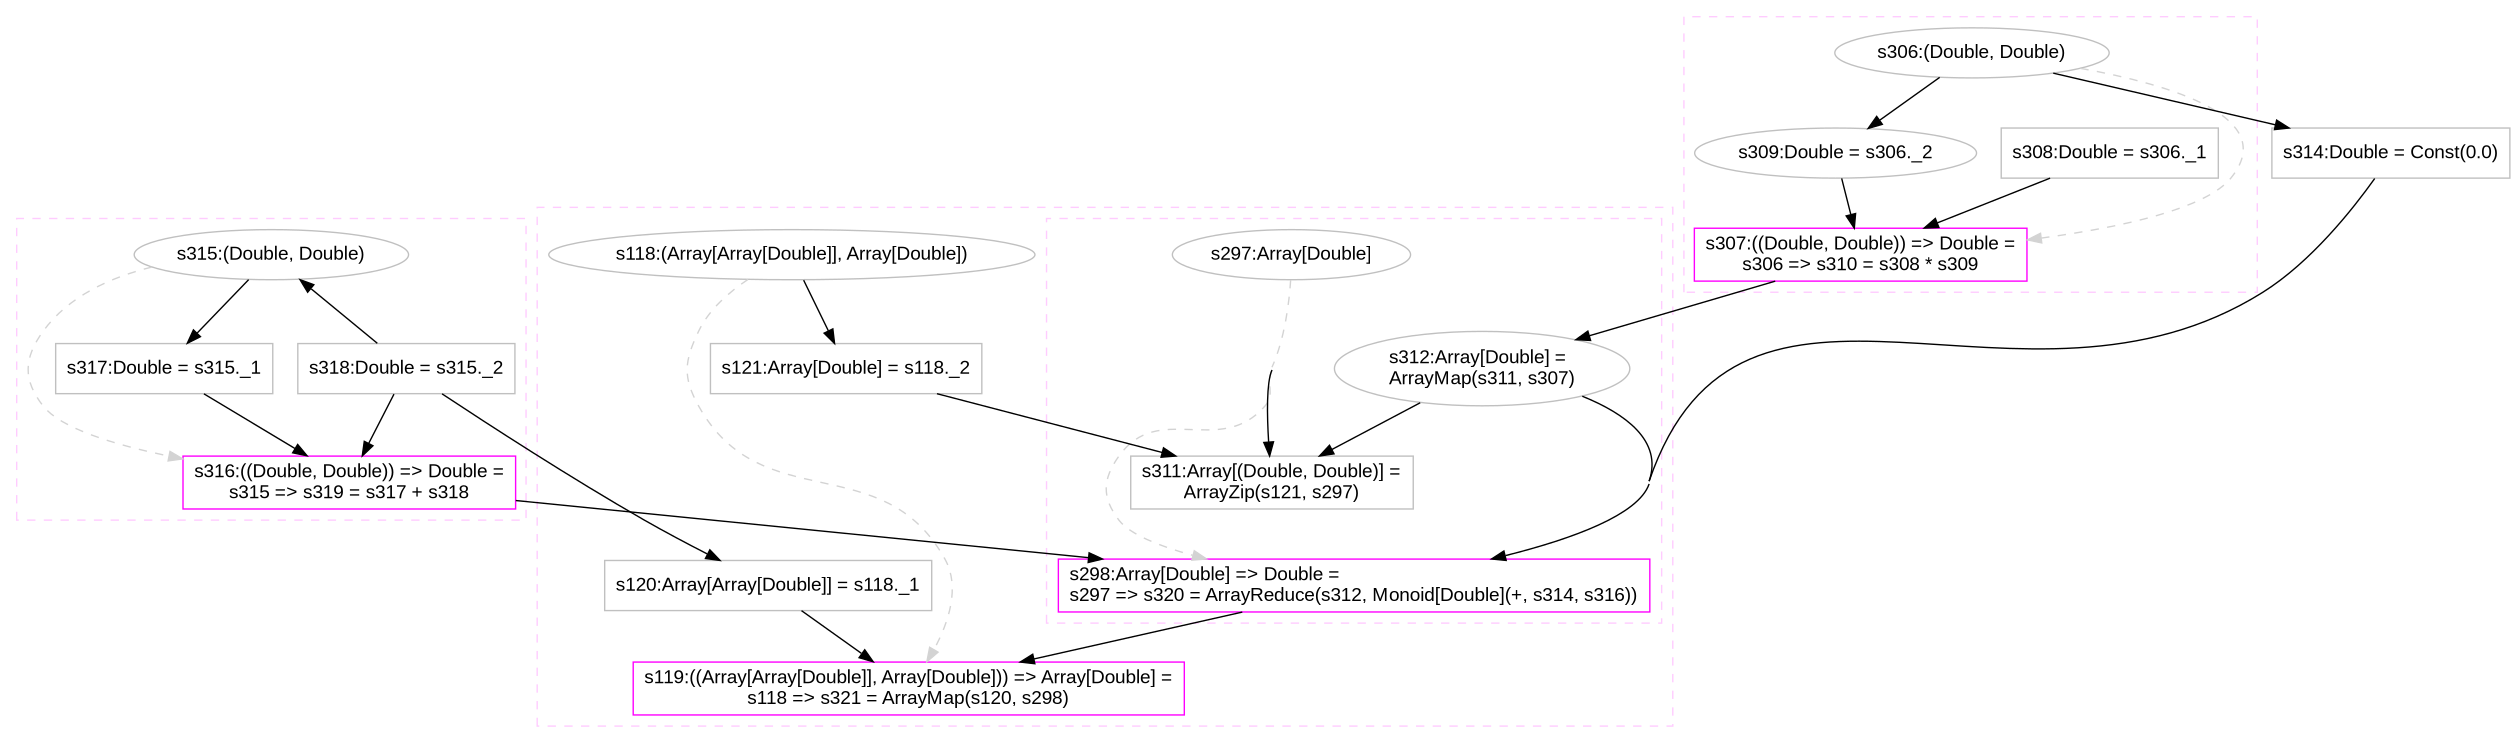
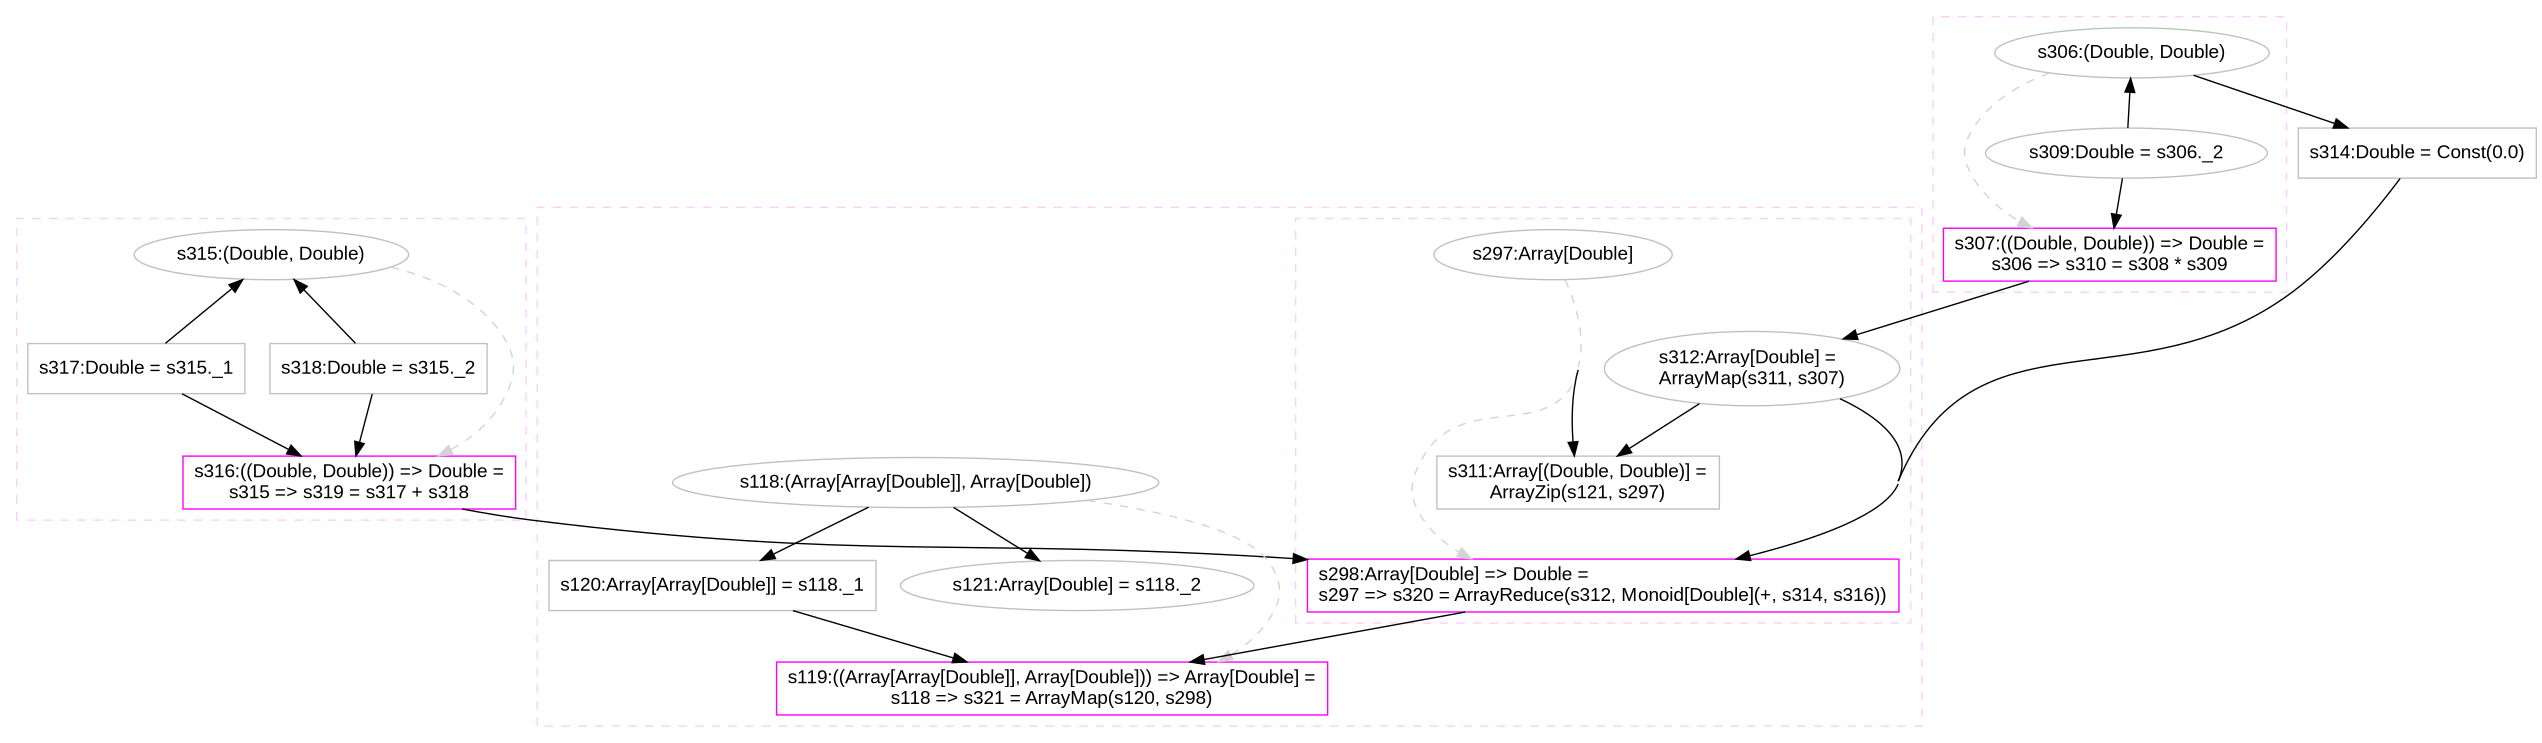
(1910, 99) -> (2129, 110)
(2110, 153) -> none
(223, 306) -> (198, 316)
(846, 369) -> (1077, 586)
(1055, 425) -> none
(573, 477) -> (821, 531)
